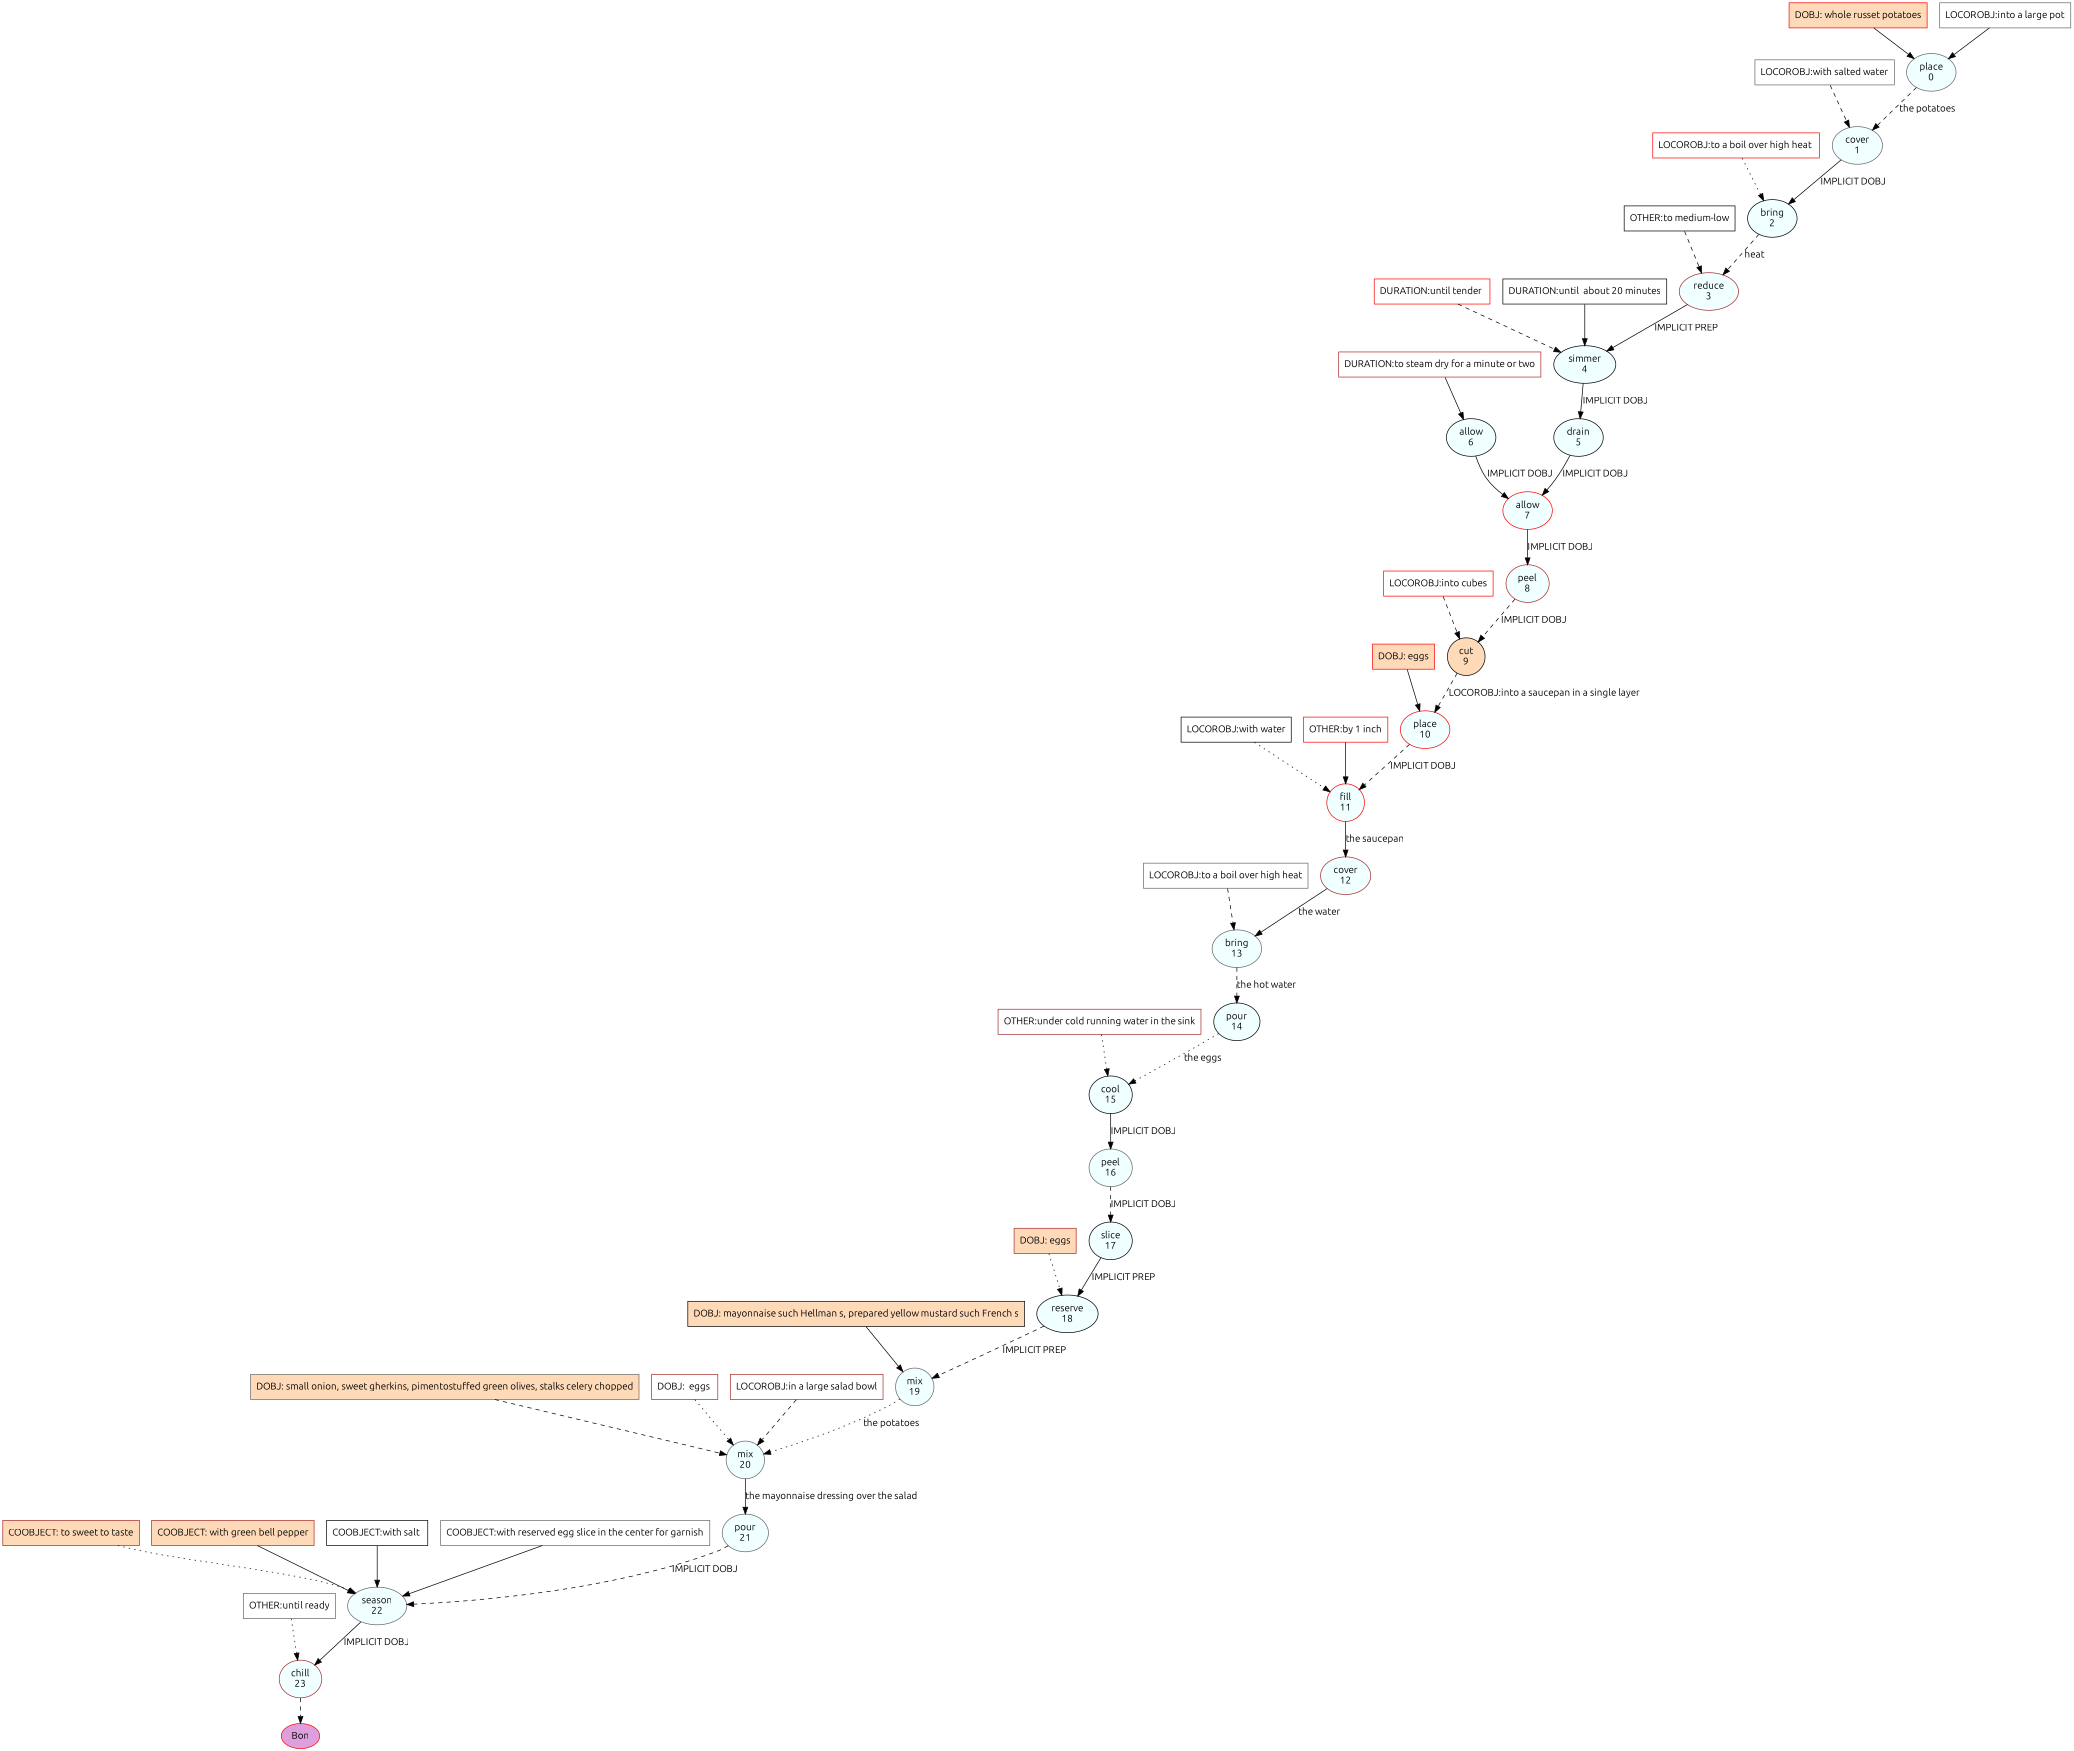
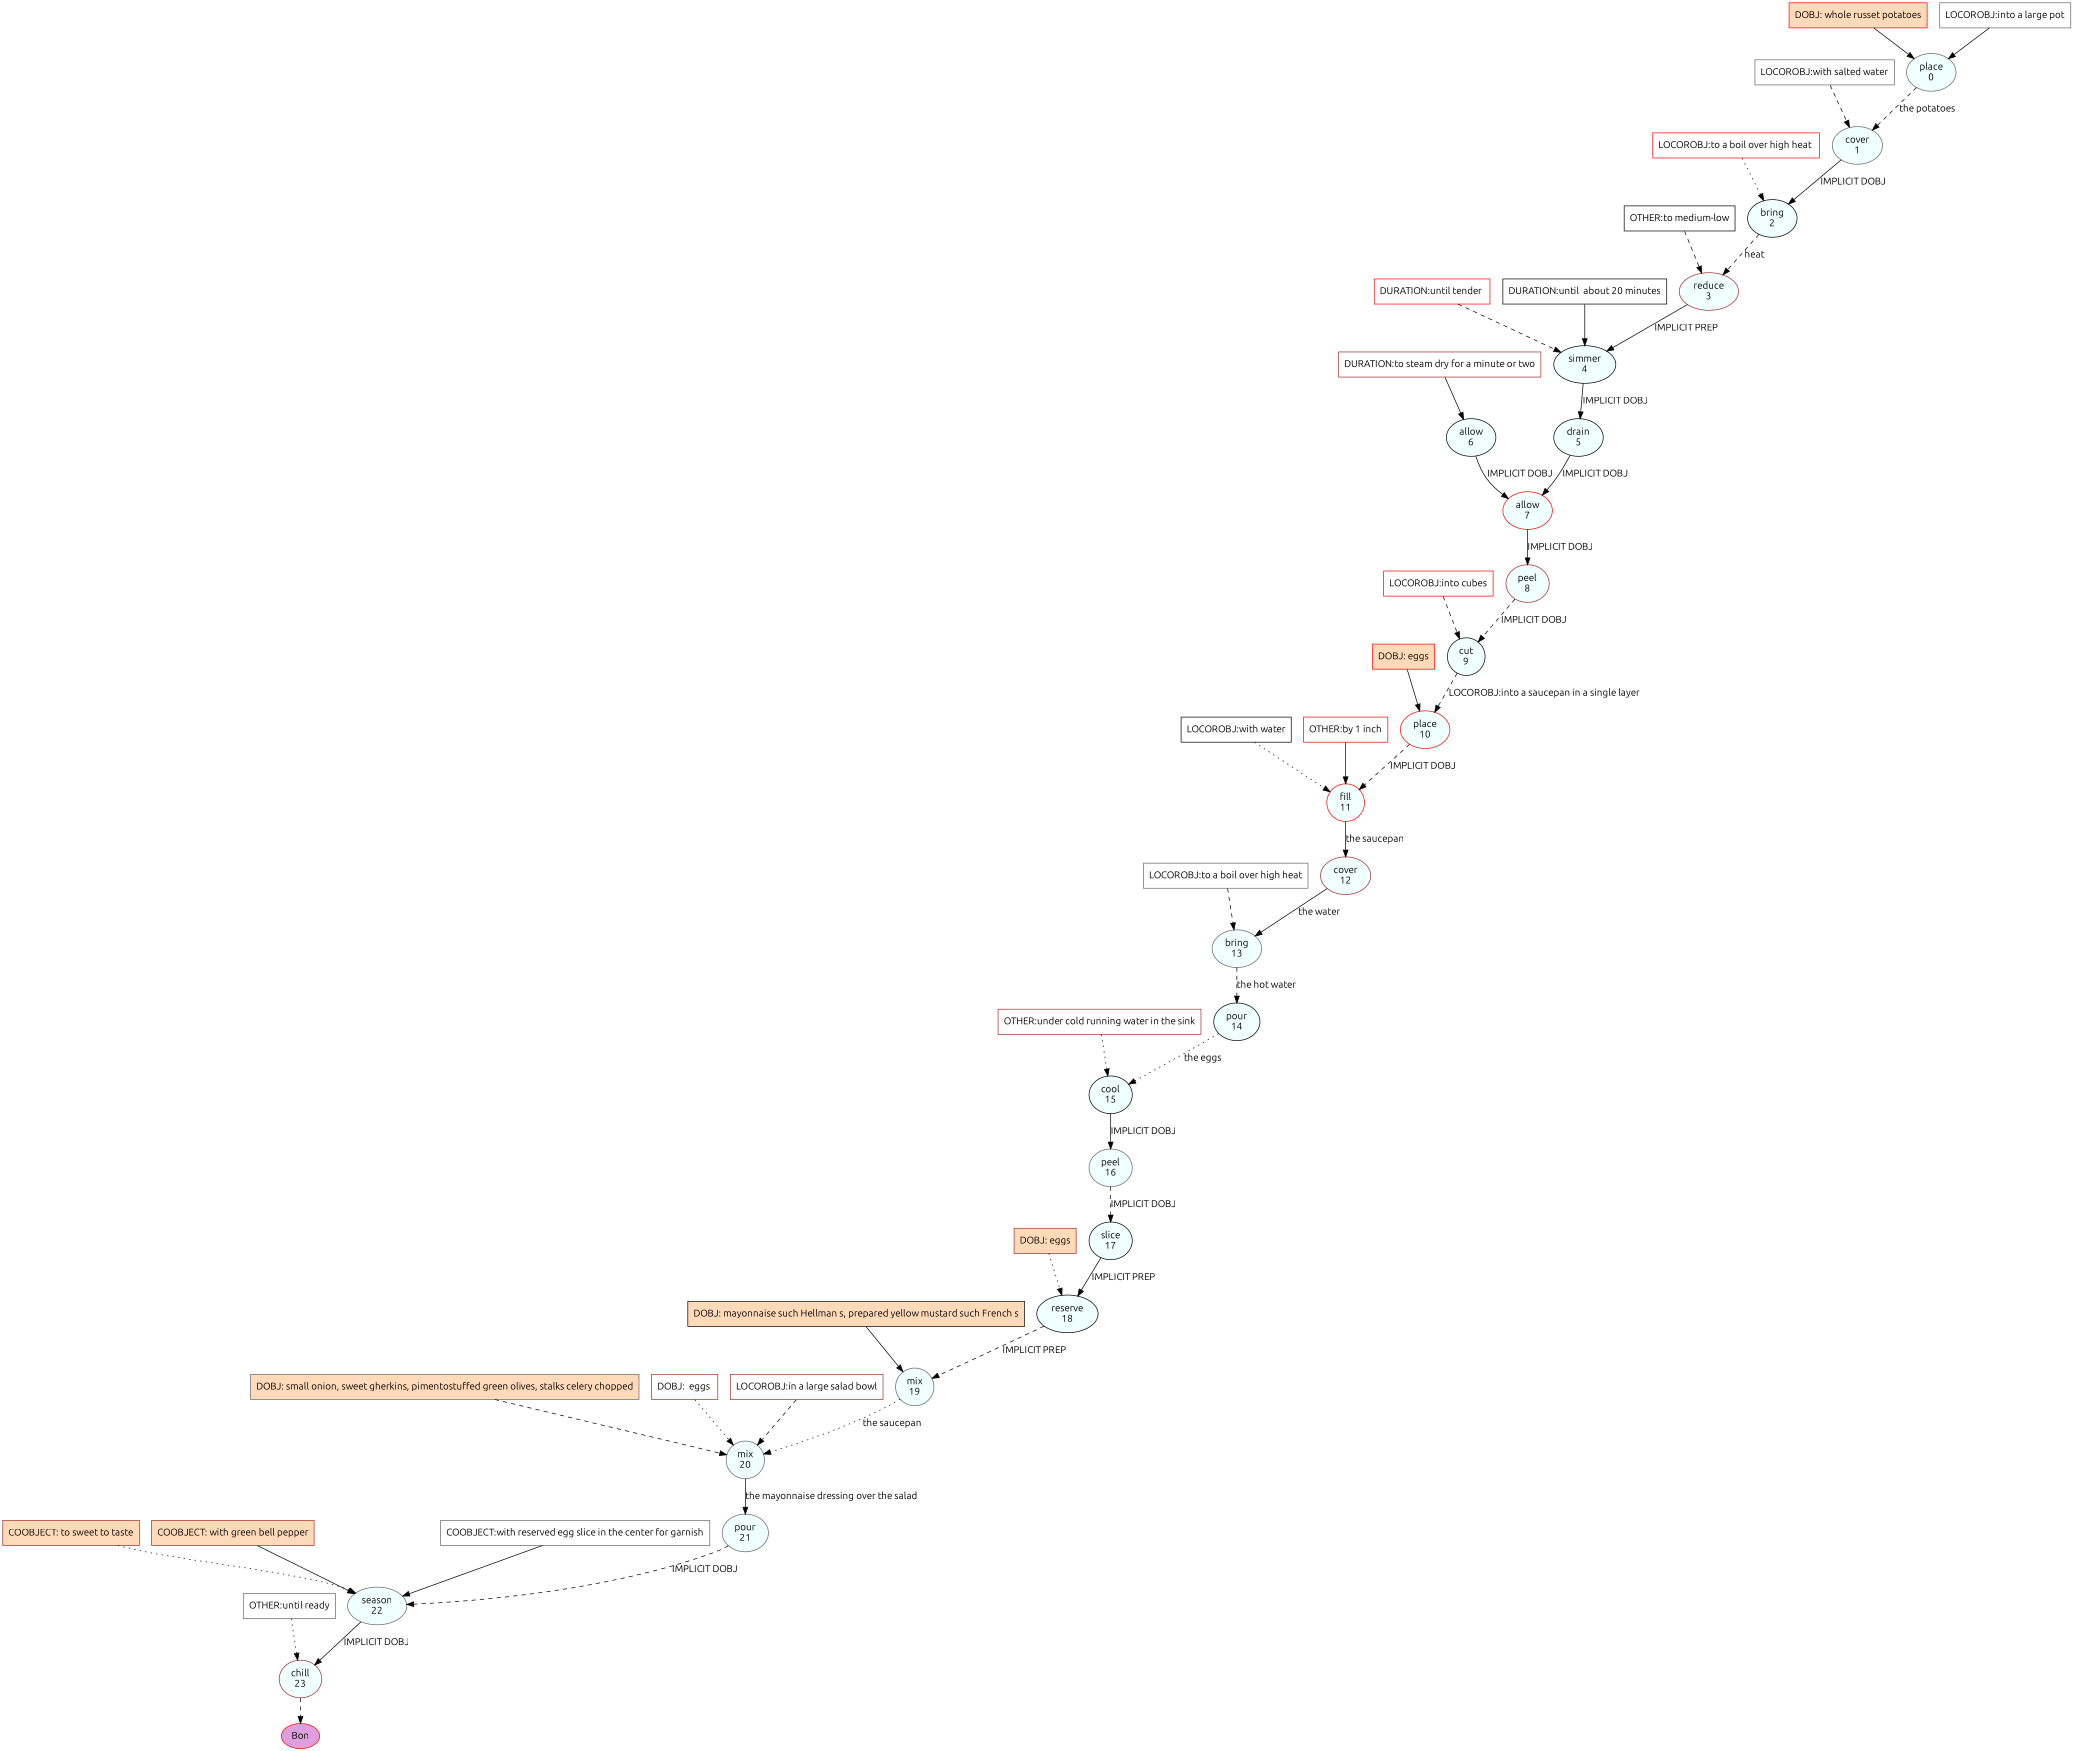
(1466, 657) -> (1466, 657)
(892, 1423) -> (892, 1423)
(377, 1533) -> none
